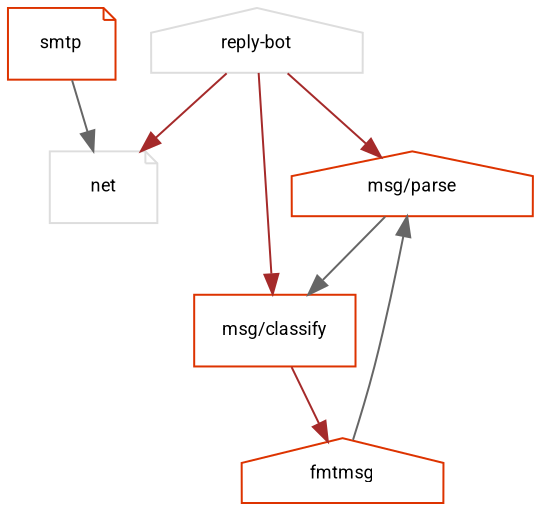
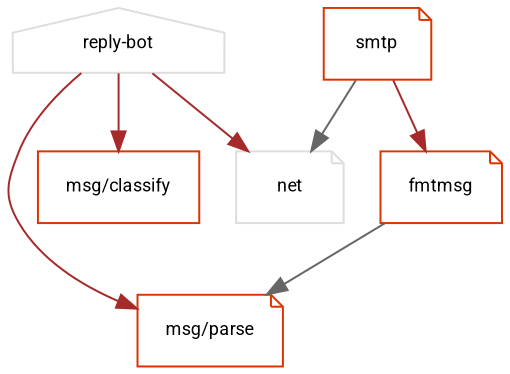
(412, 187) -> (210, 331)
(354, 248) -> none
(305, 395) -> (405, 107)
(343, 474) -> (441, 187)
